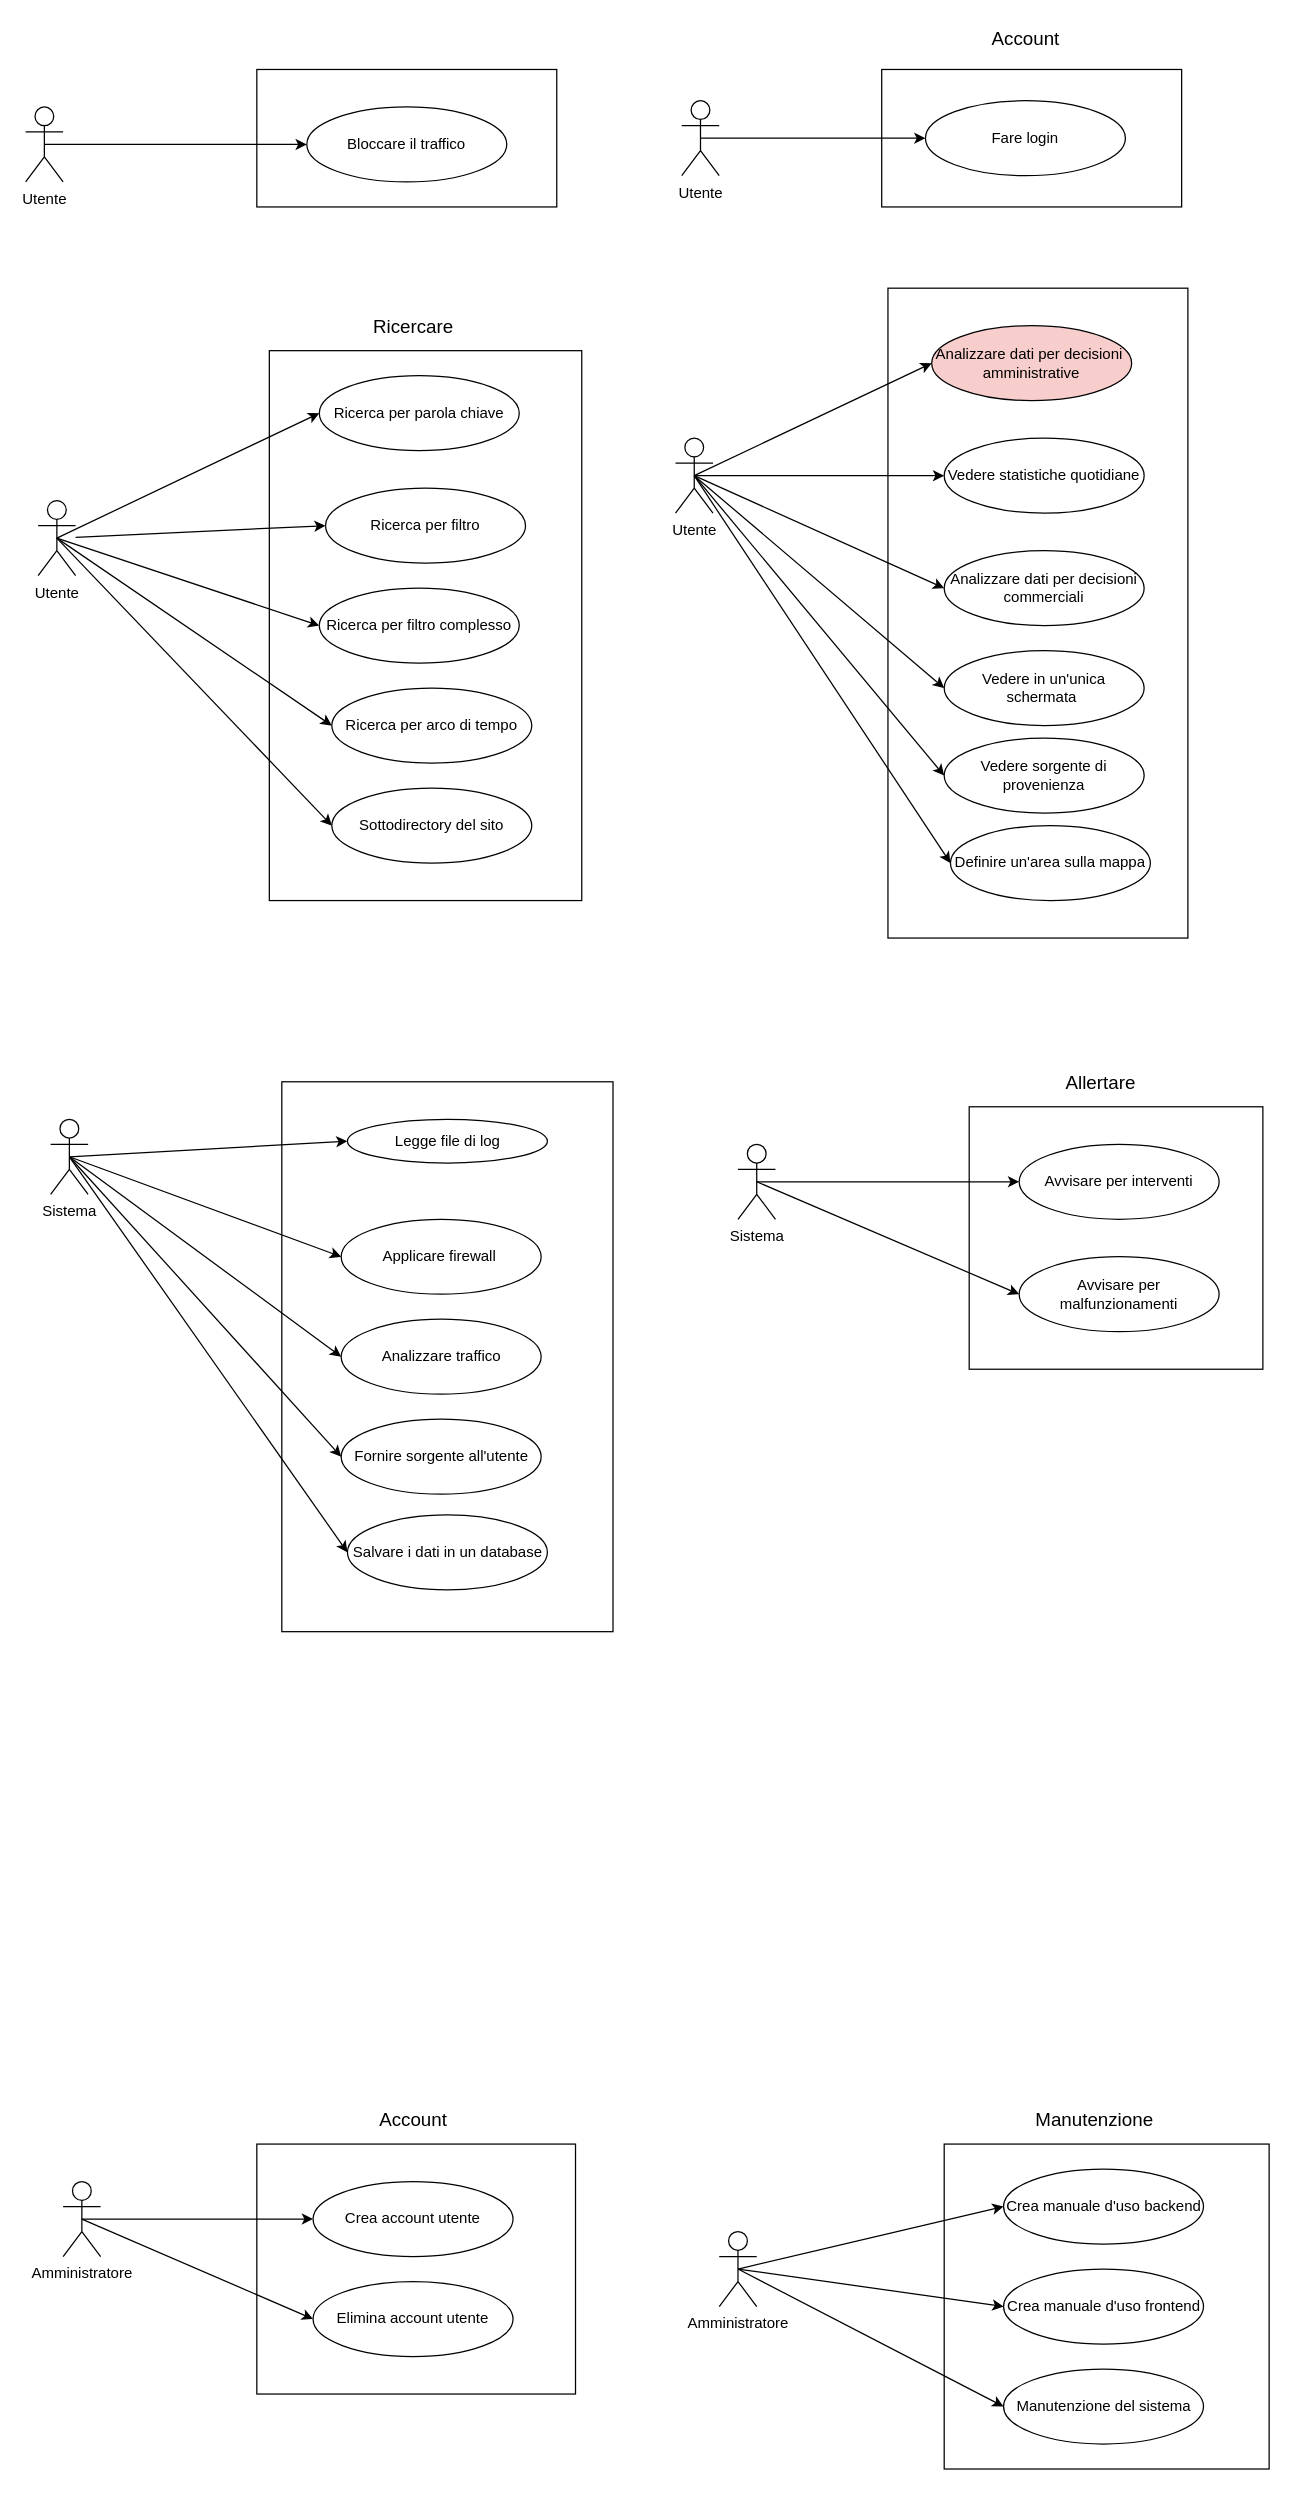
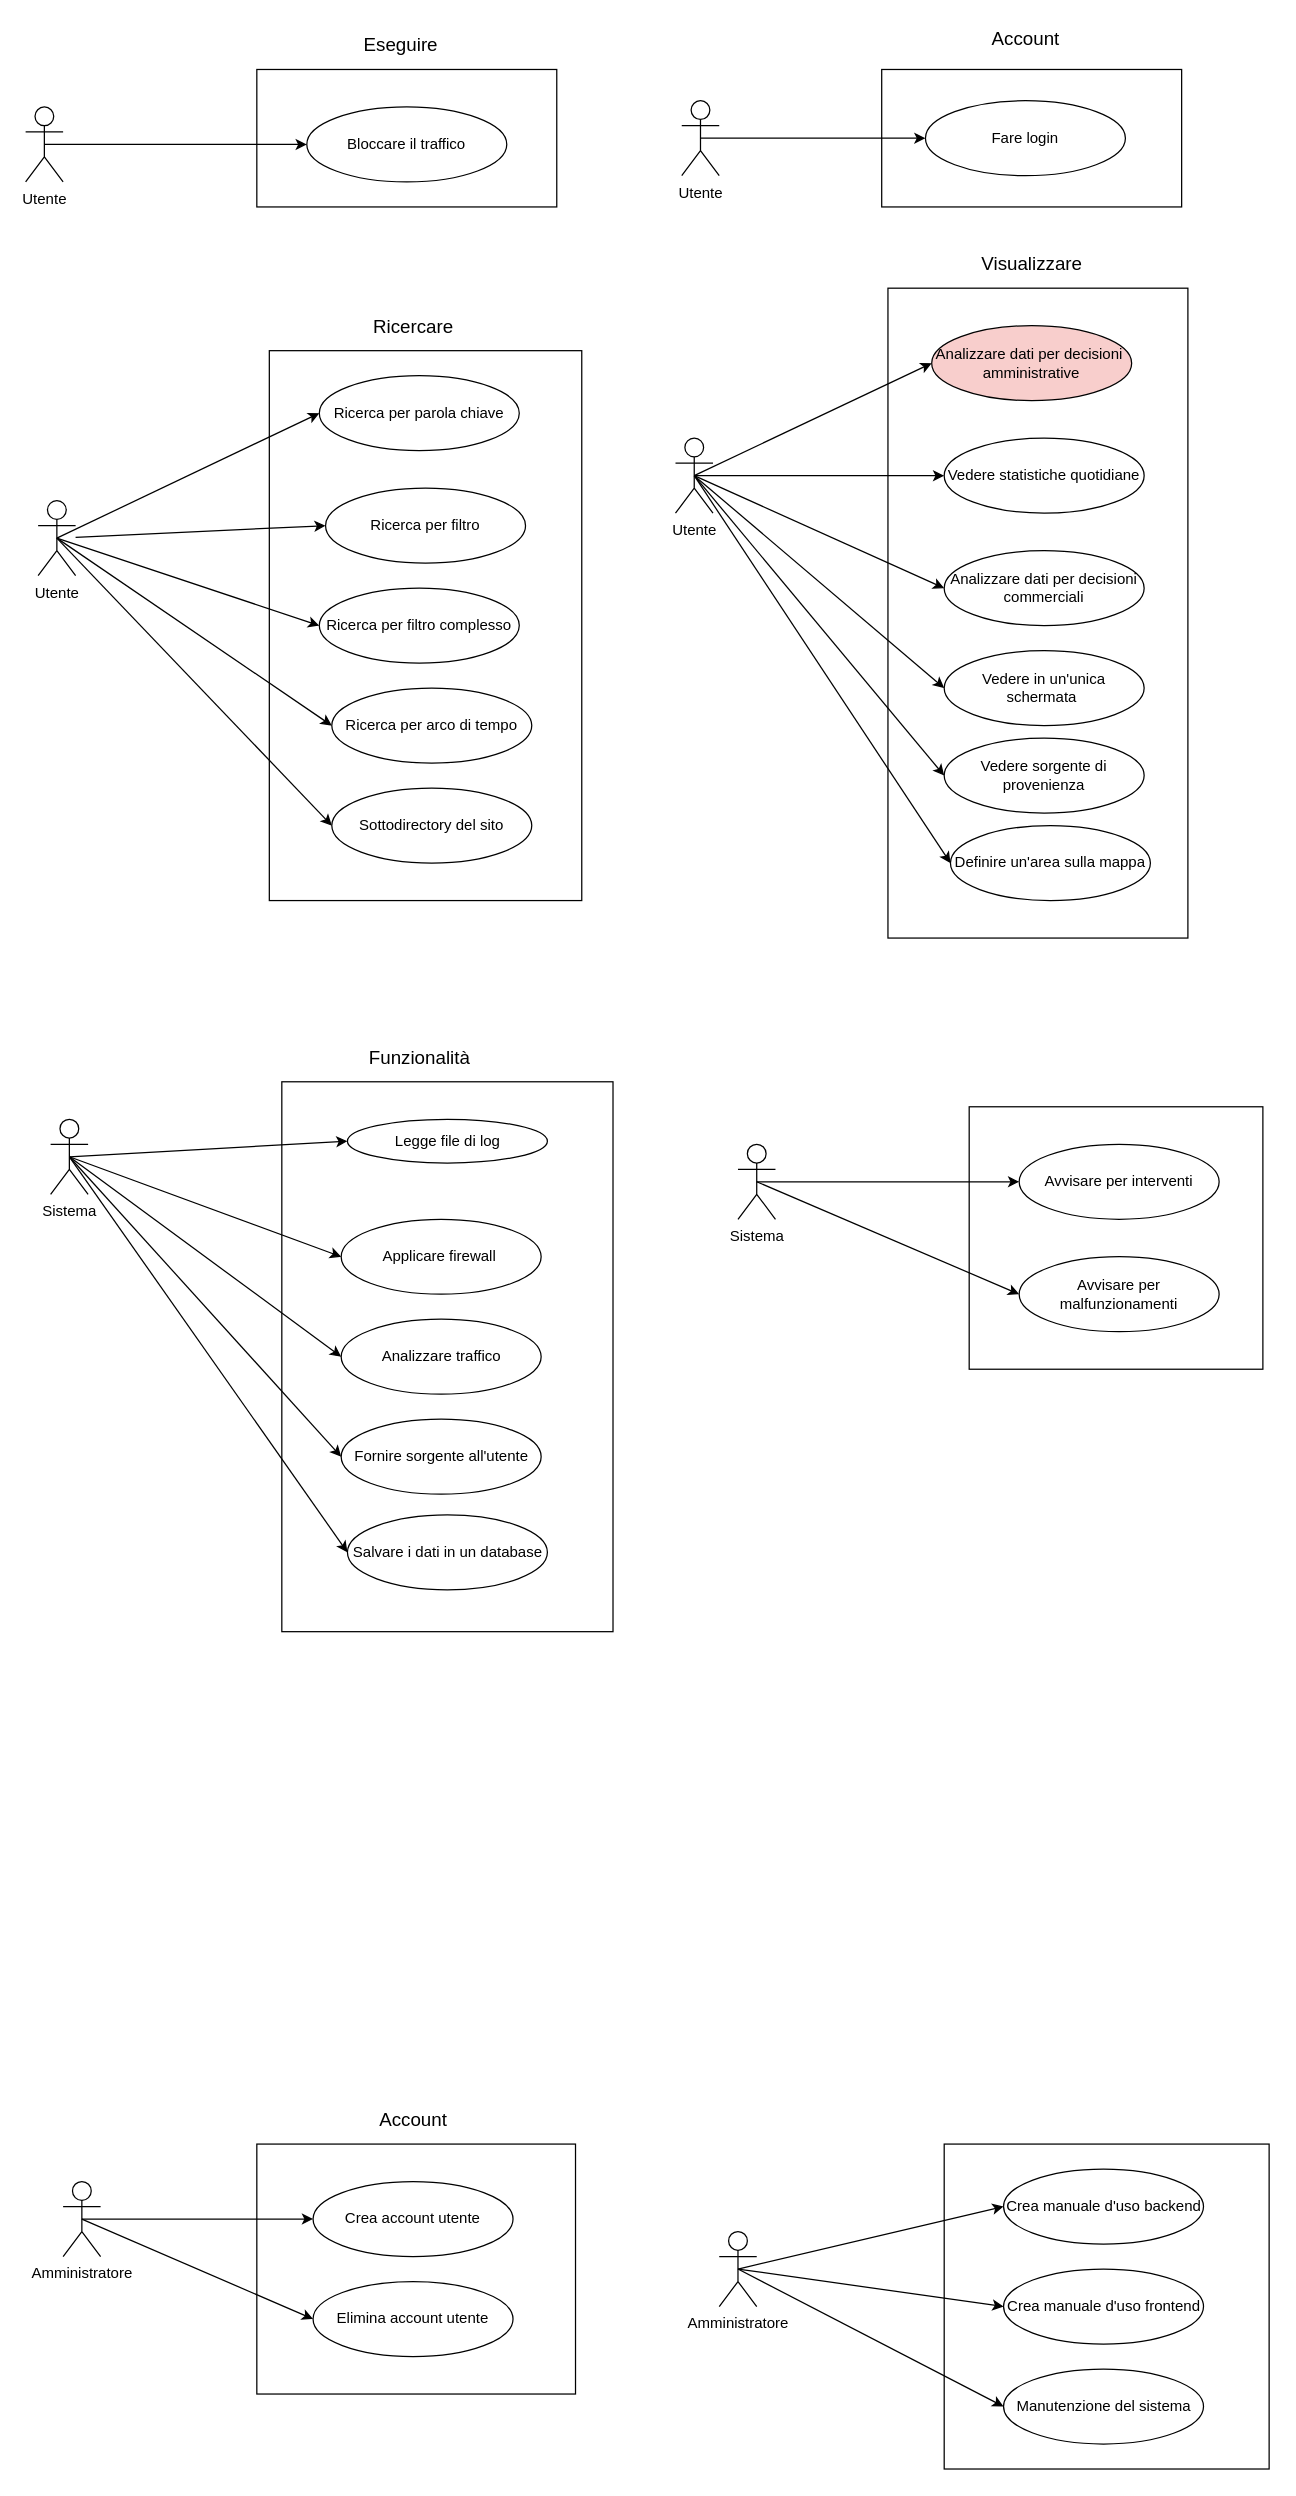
none -> (401, 44)
none -> (1032, 263)
none -> (419, 1057)
(1101, 1082) -> none
(1094, 2119) -> none
